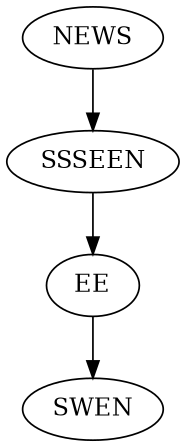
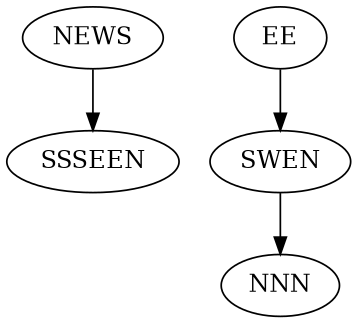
(93, 215) -> none
none -> (280, 285)
